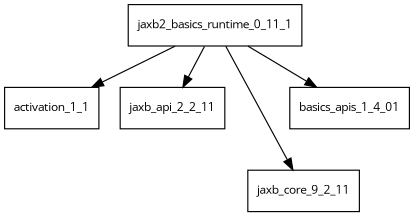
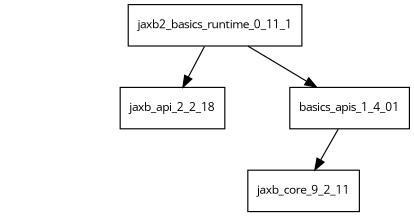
(256, 103) -> (329, 145)
(52, 108) -> none
(172, 108) -> (172, 108)
